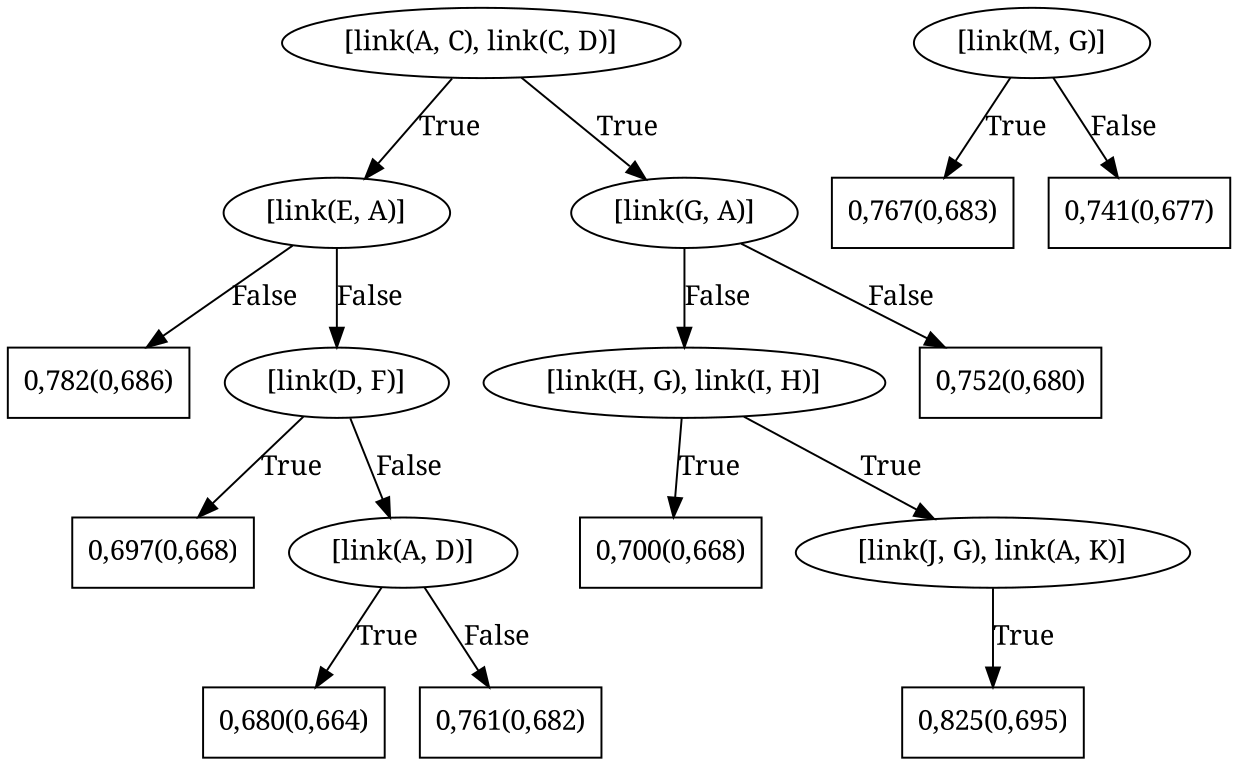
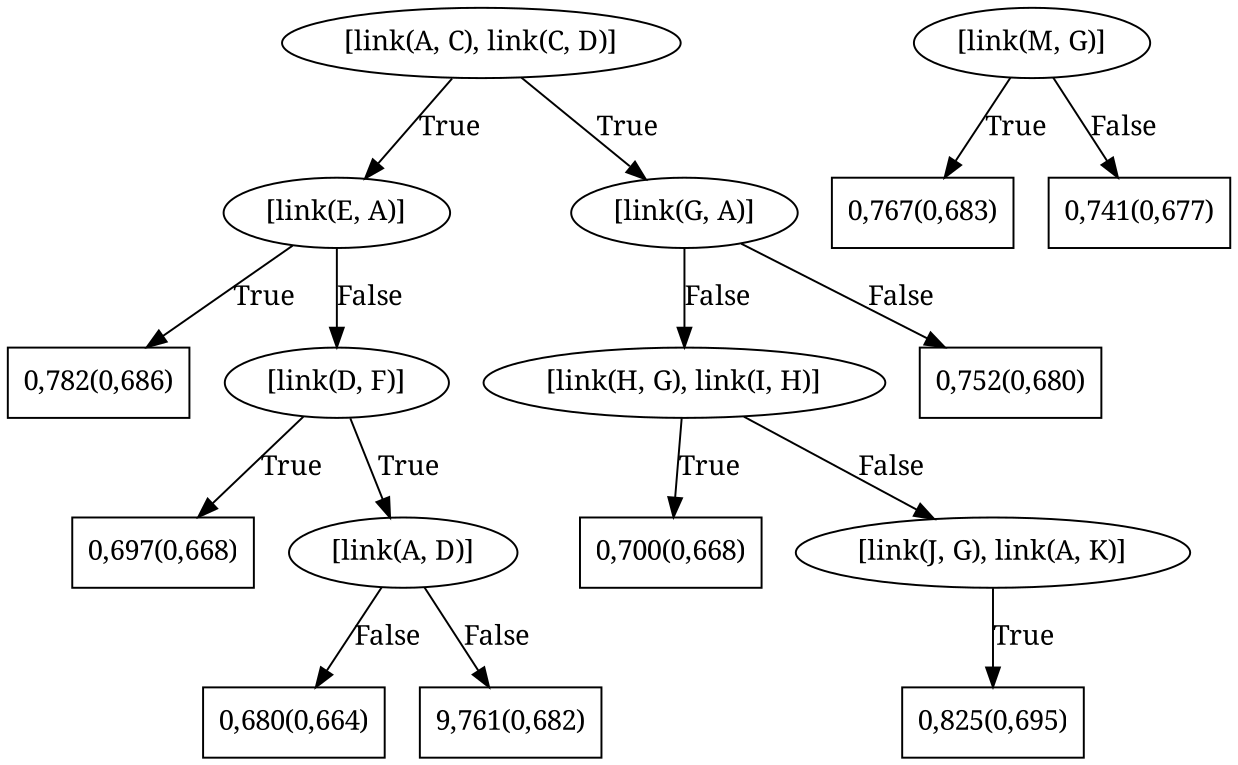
(265, 298) -> (265, 298)
(409, 468) -> (409, 468)
(891, 468) -> (891, 468)
(388, 638) -> (388, 638)
(511, 723) -> (511, 723)
